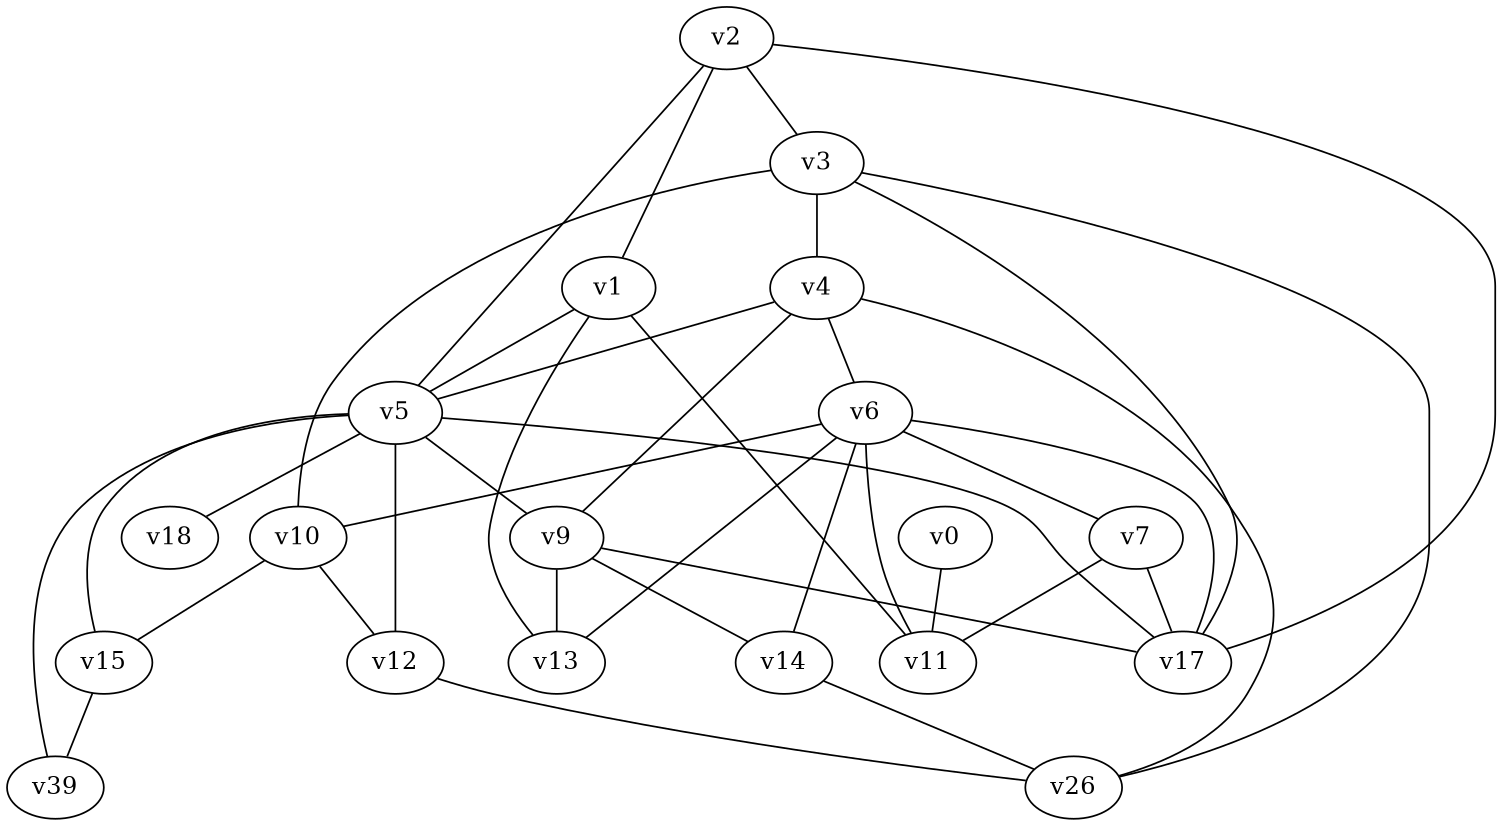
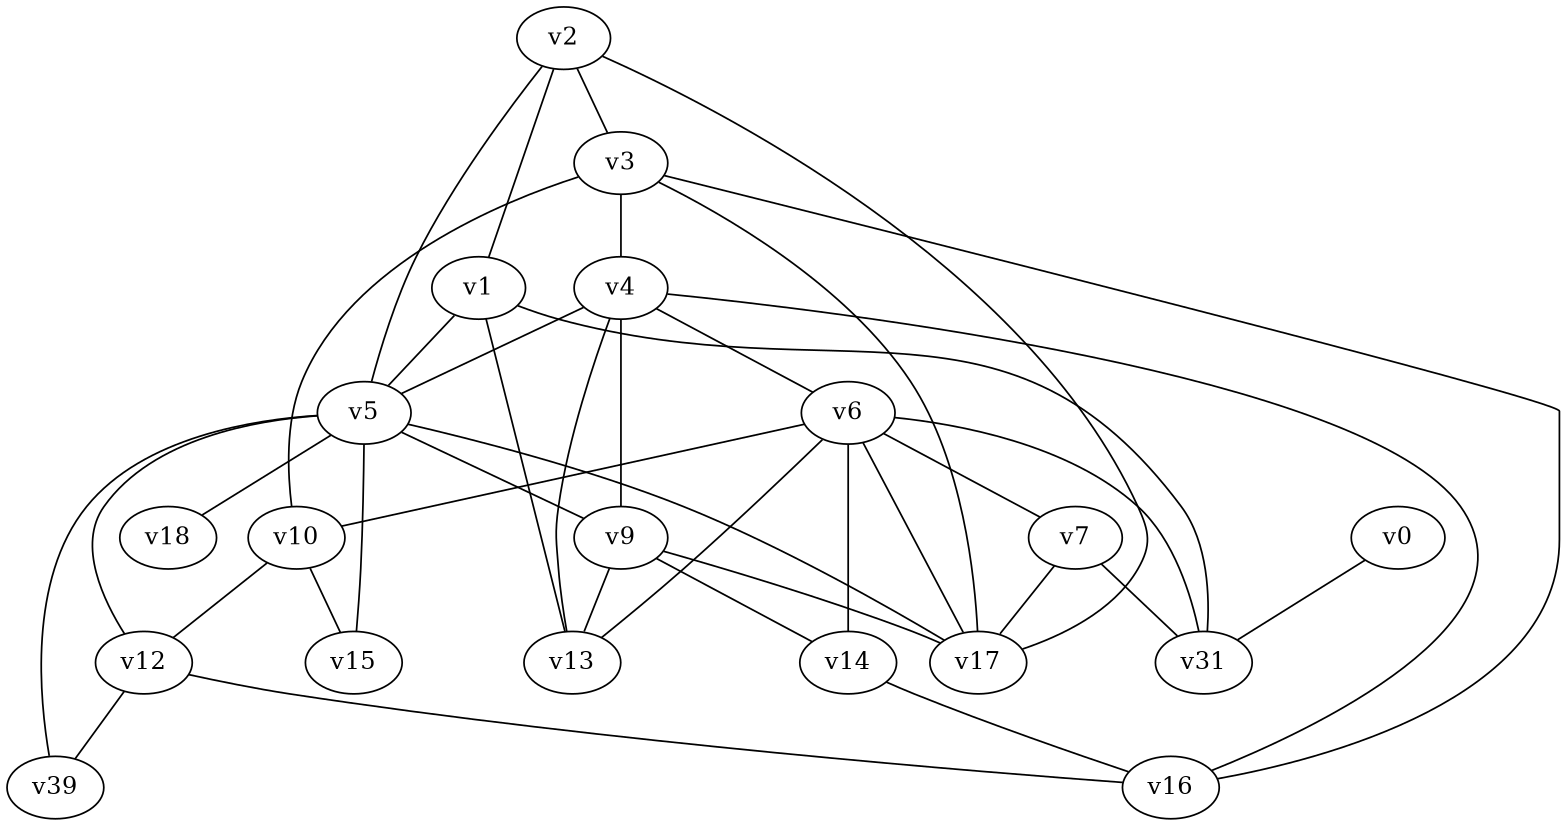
none -> (570, 449)
(928, 663) -> (1204, 663)
(80, 725) -> (100, 725)
(1074, 788) -> (1171, 788)
